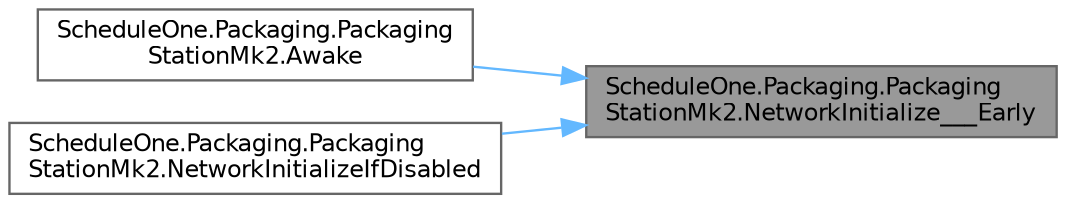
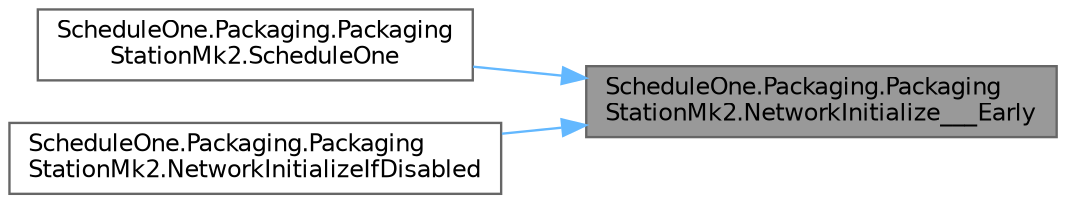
(255, 45) -> (255, 45)
